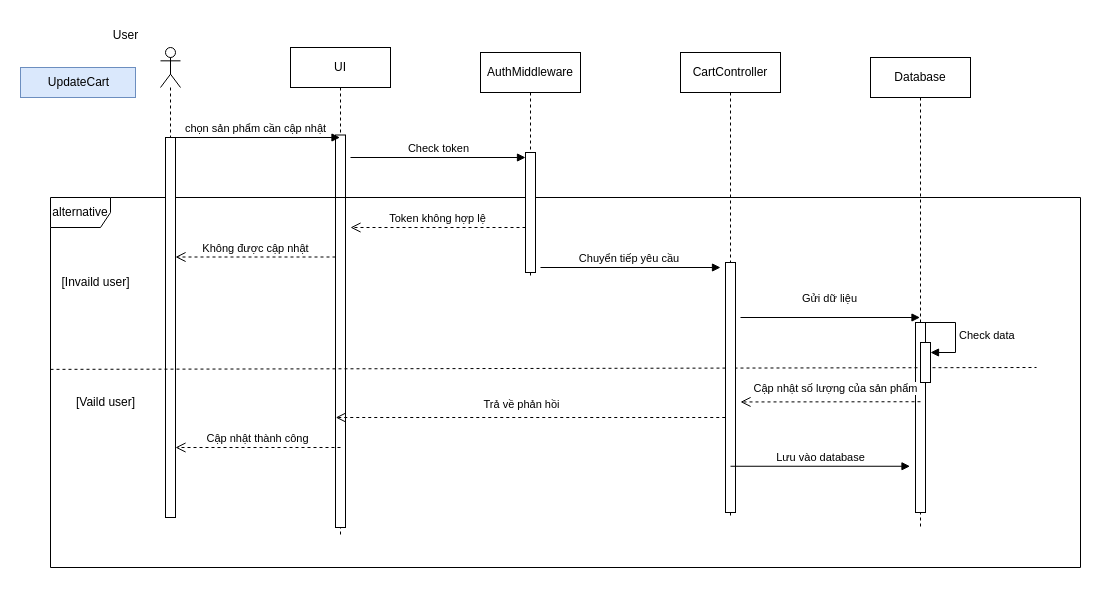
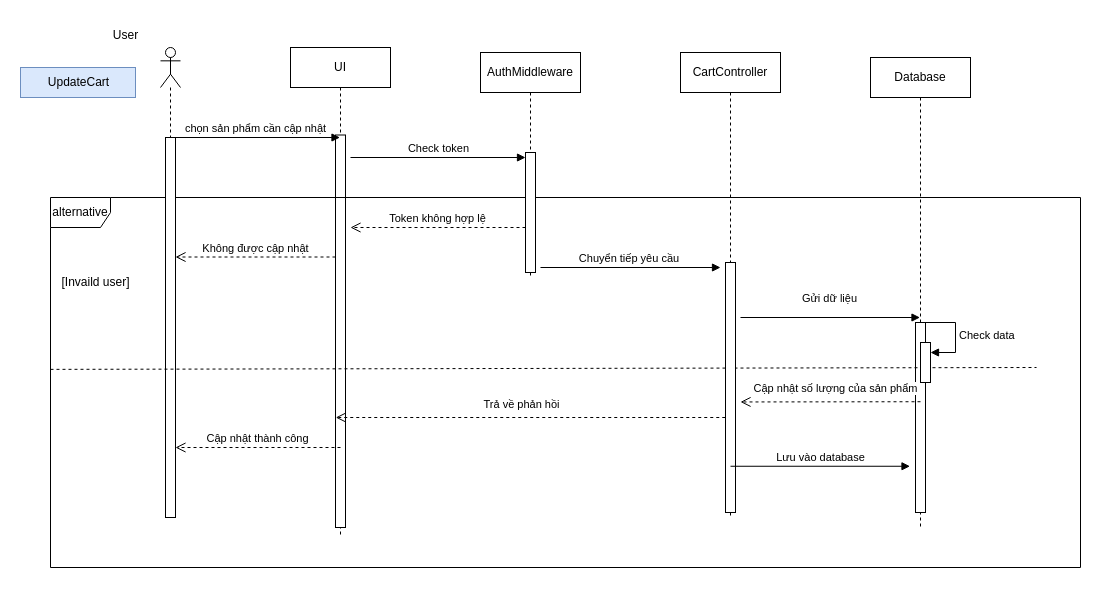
(106, 403) -> none
